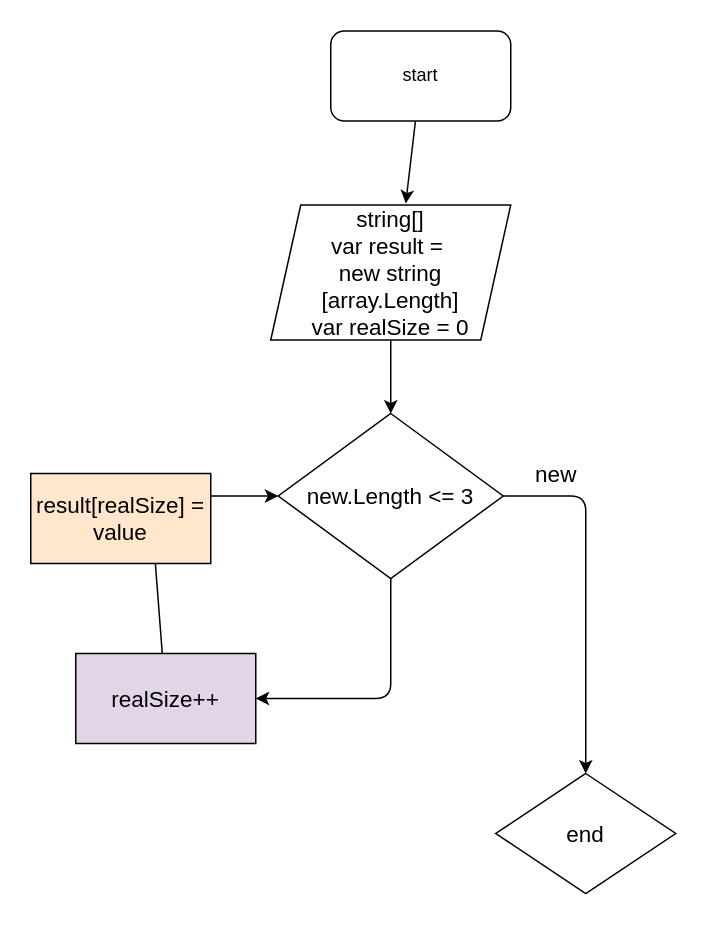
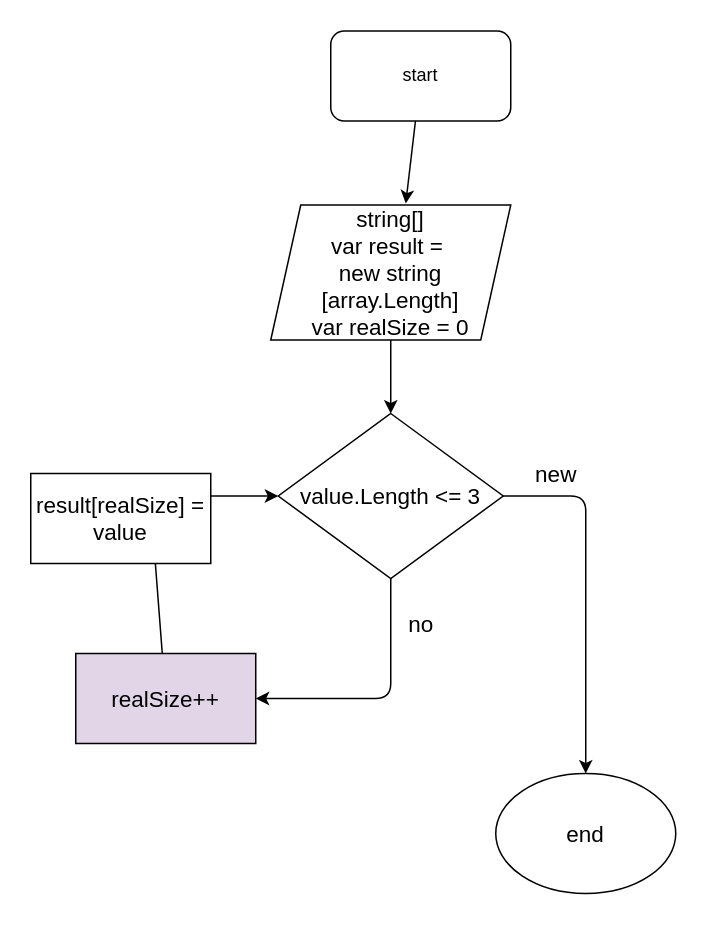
(391, 496) -> (391, 496)
(121, 518) -> (121, 518)
none -> (421, 623)
(586, 833) -> (586, 833)
